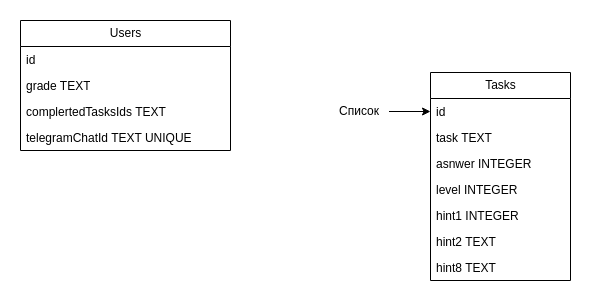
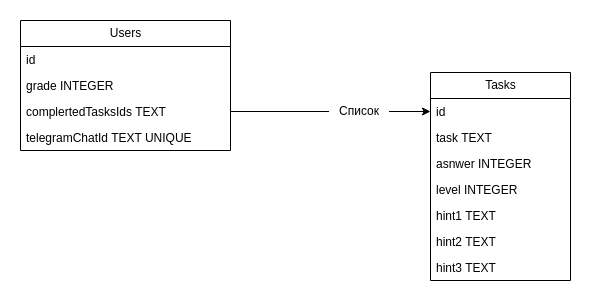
(59, 87) -> (69, 87)
none -> (280, 112)
(477, 217) -> (467, 217)
(467, 269) -> (467, 269)
